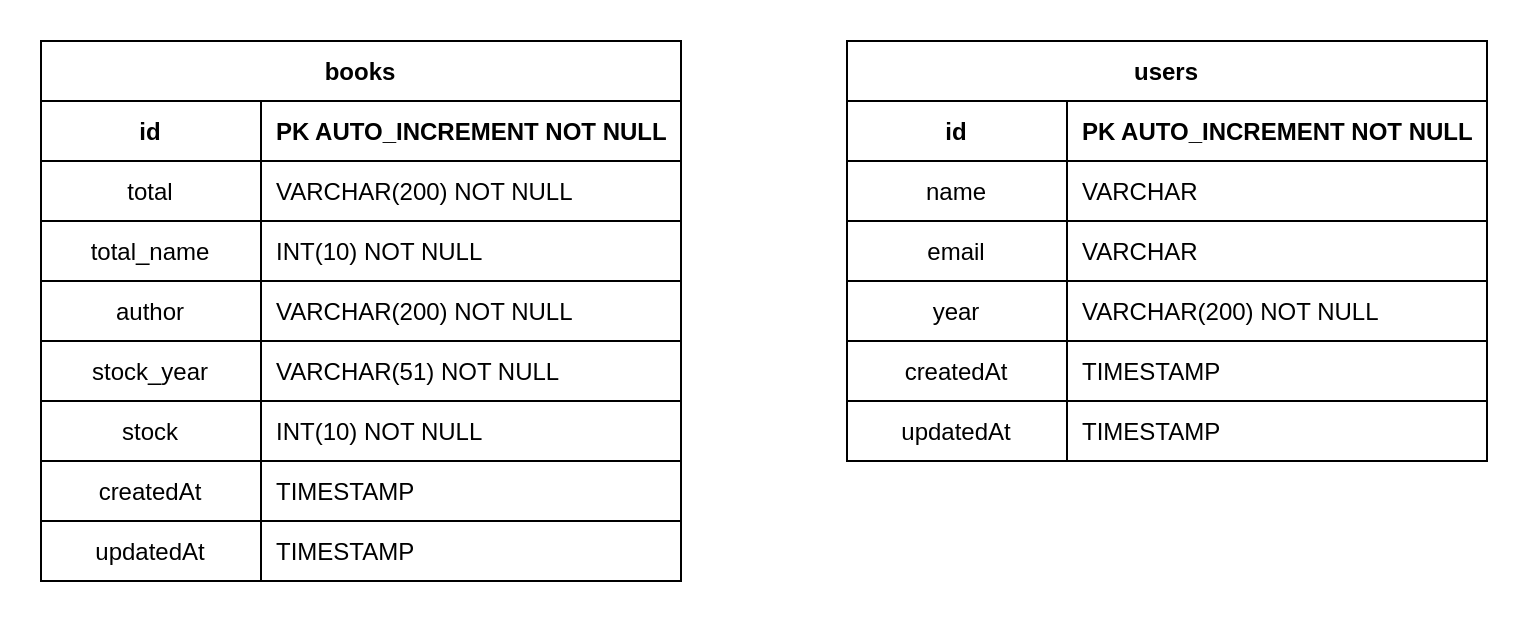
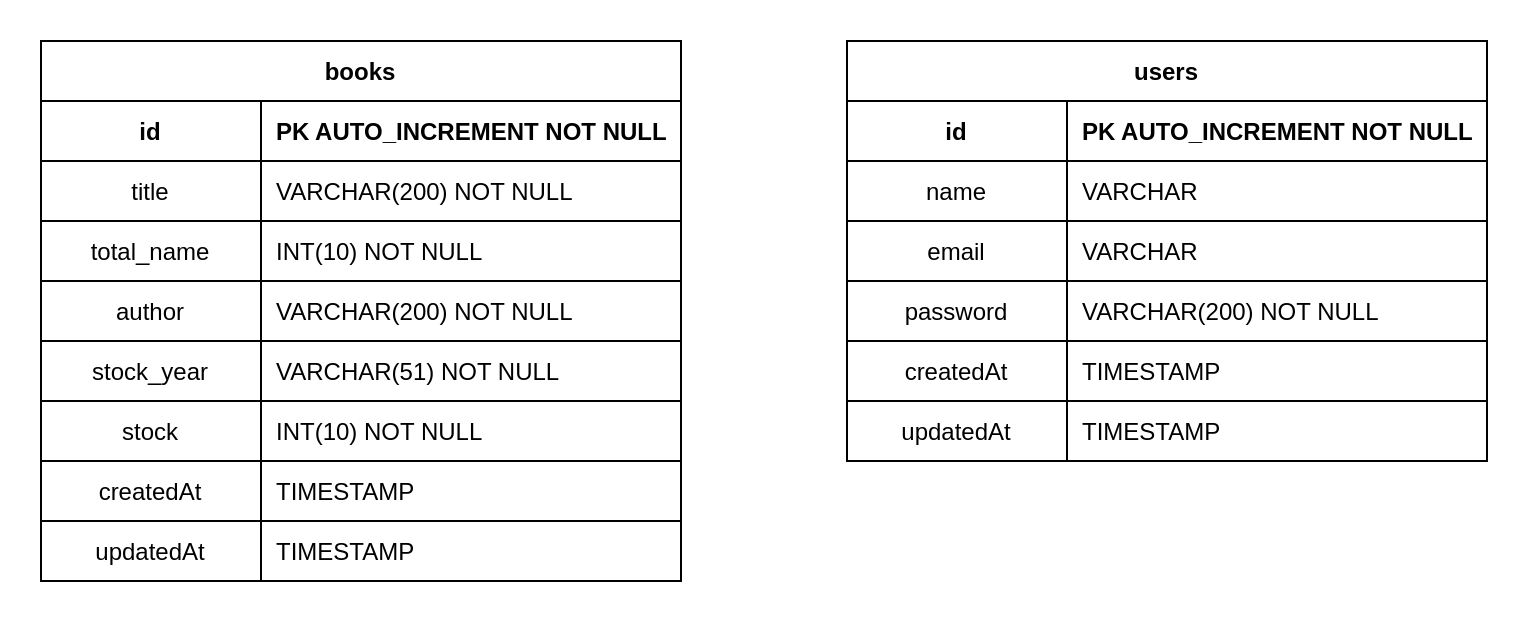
(150, 192) -> (150, 192)
(956, 312) -> (956, 312)
